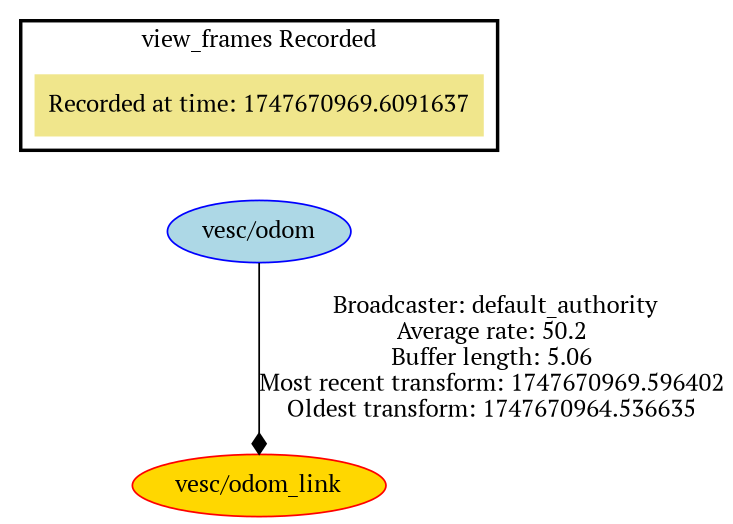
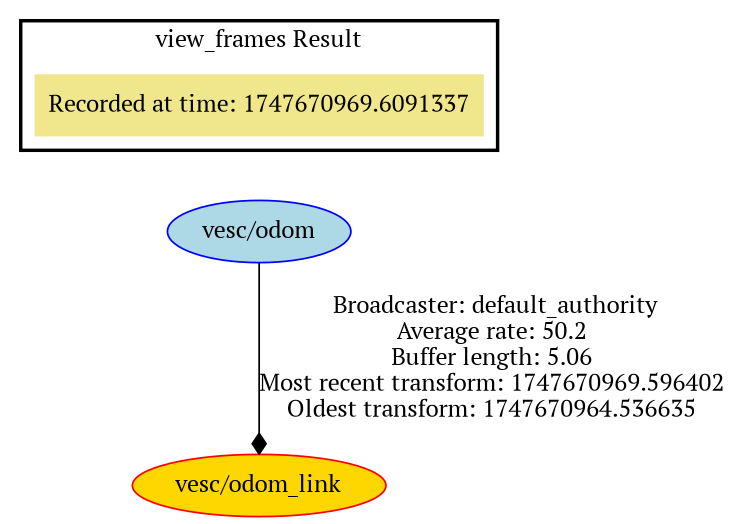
(259, 41) -> (259, 41)
(259, 105) -> (259, 105)
